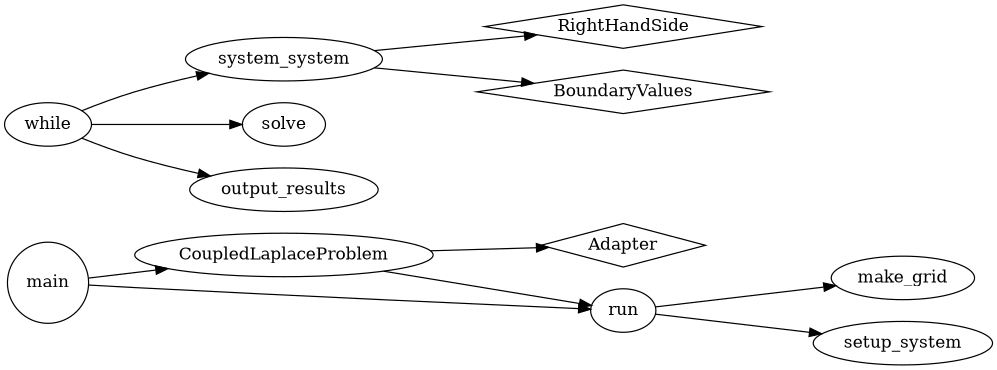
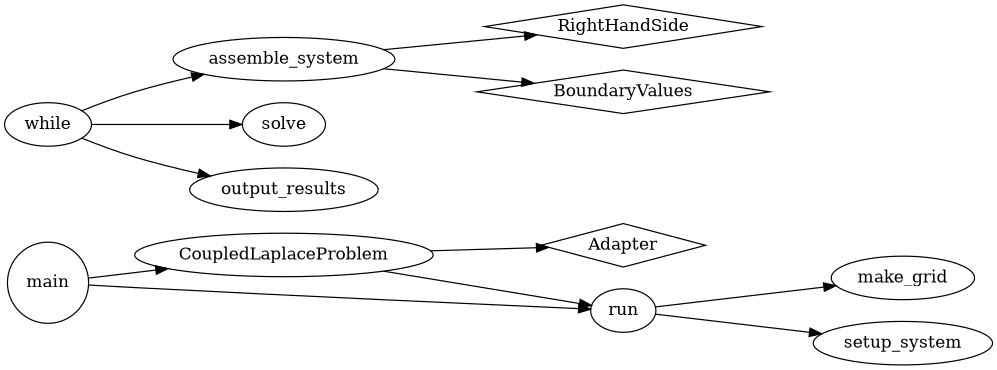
(284, 59) -> (284, 59)
